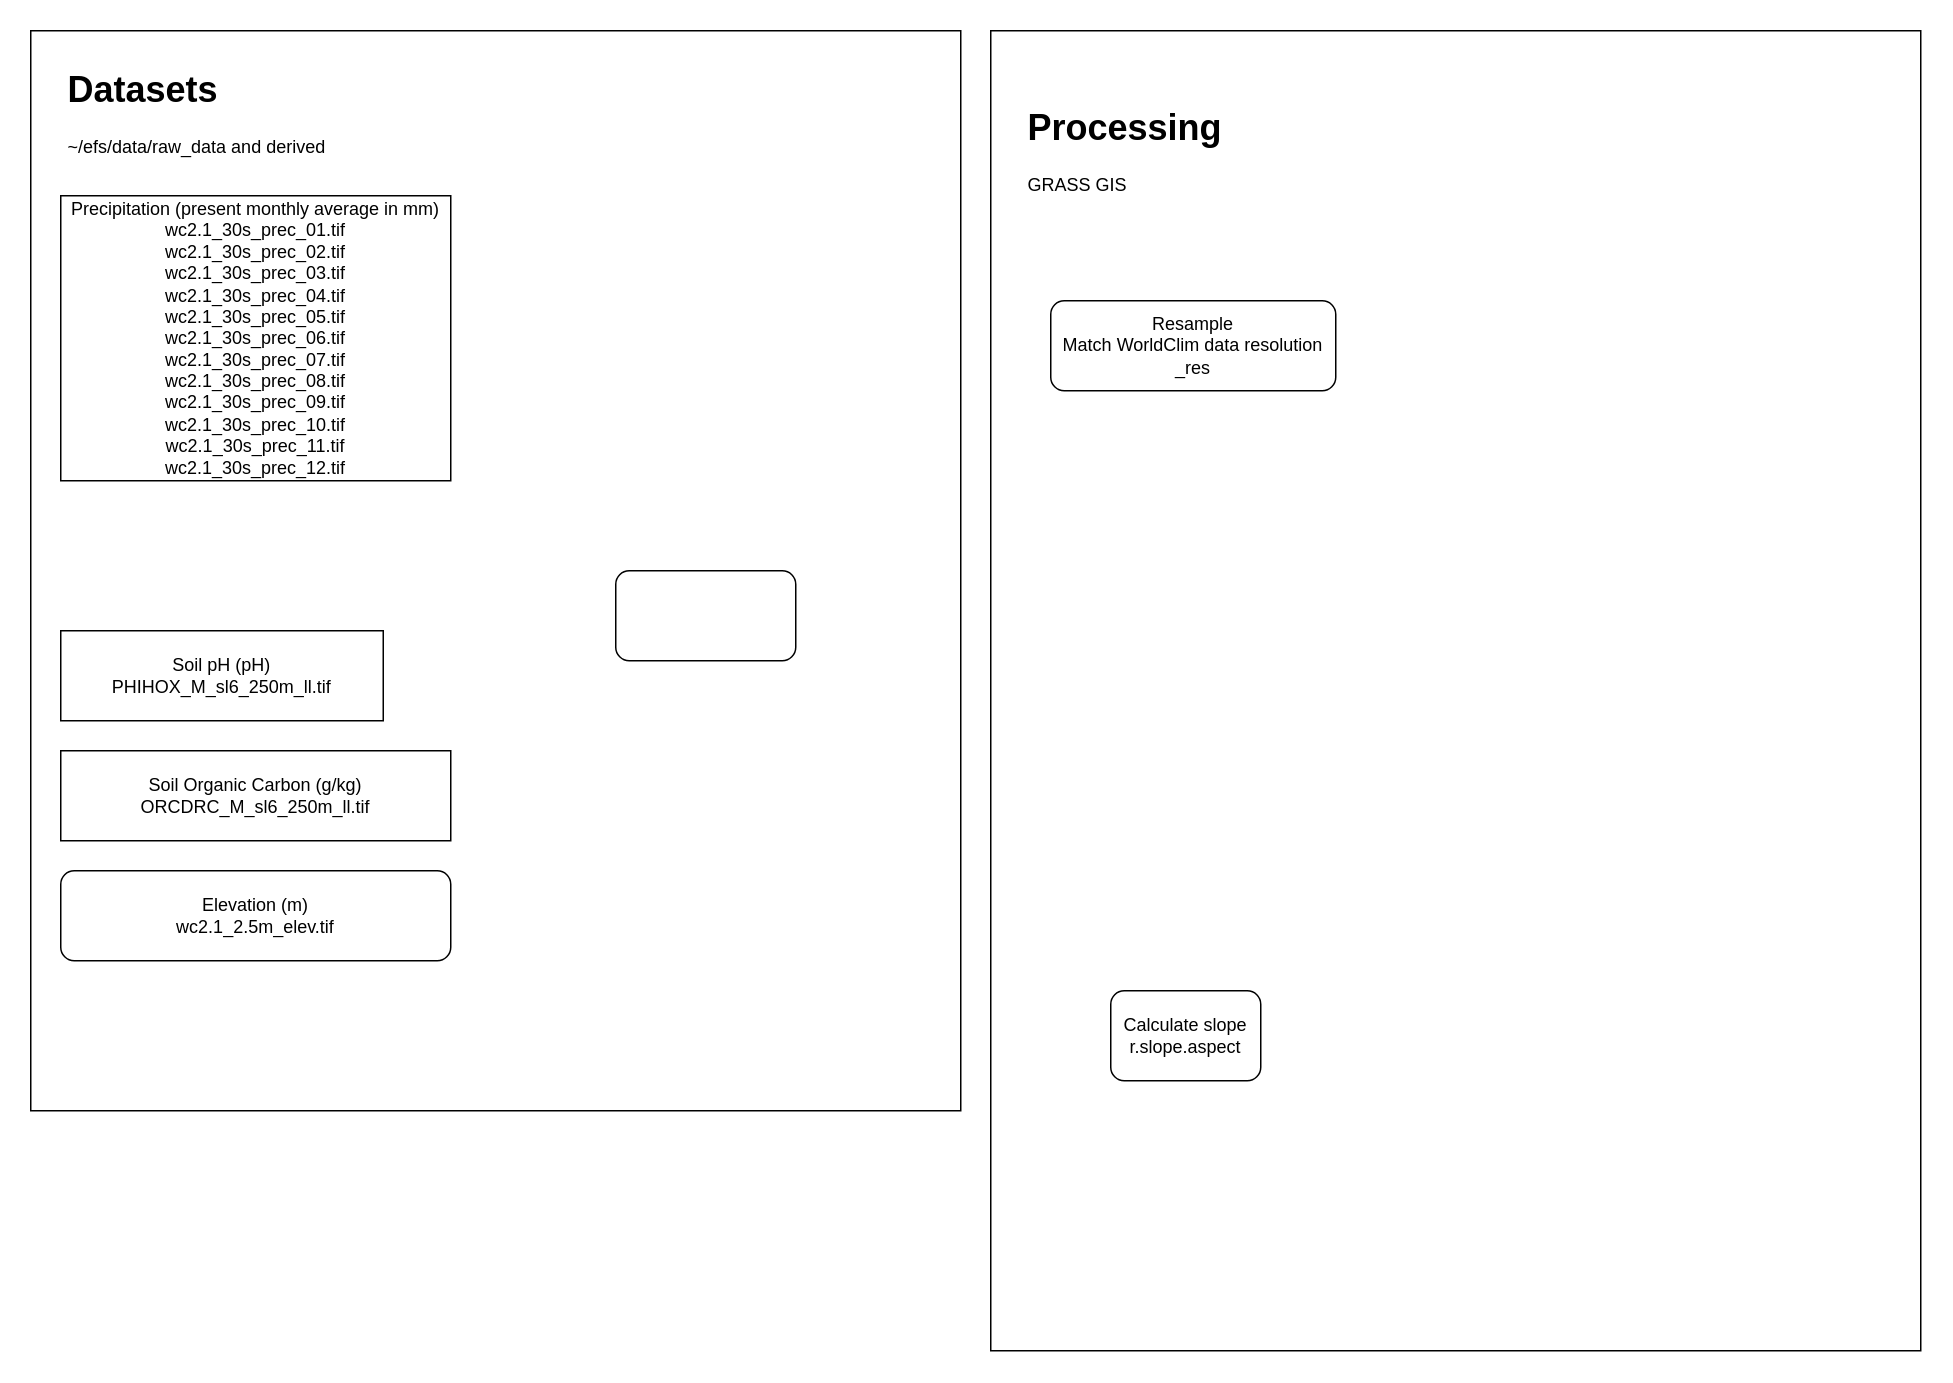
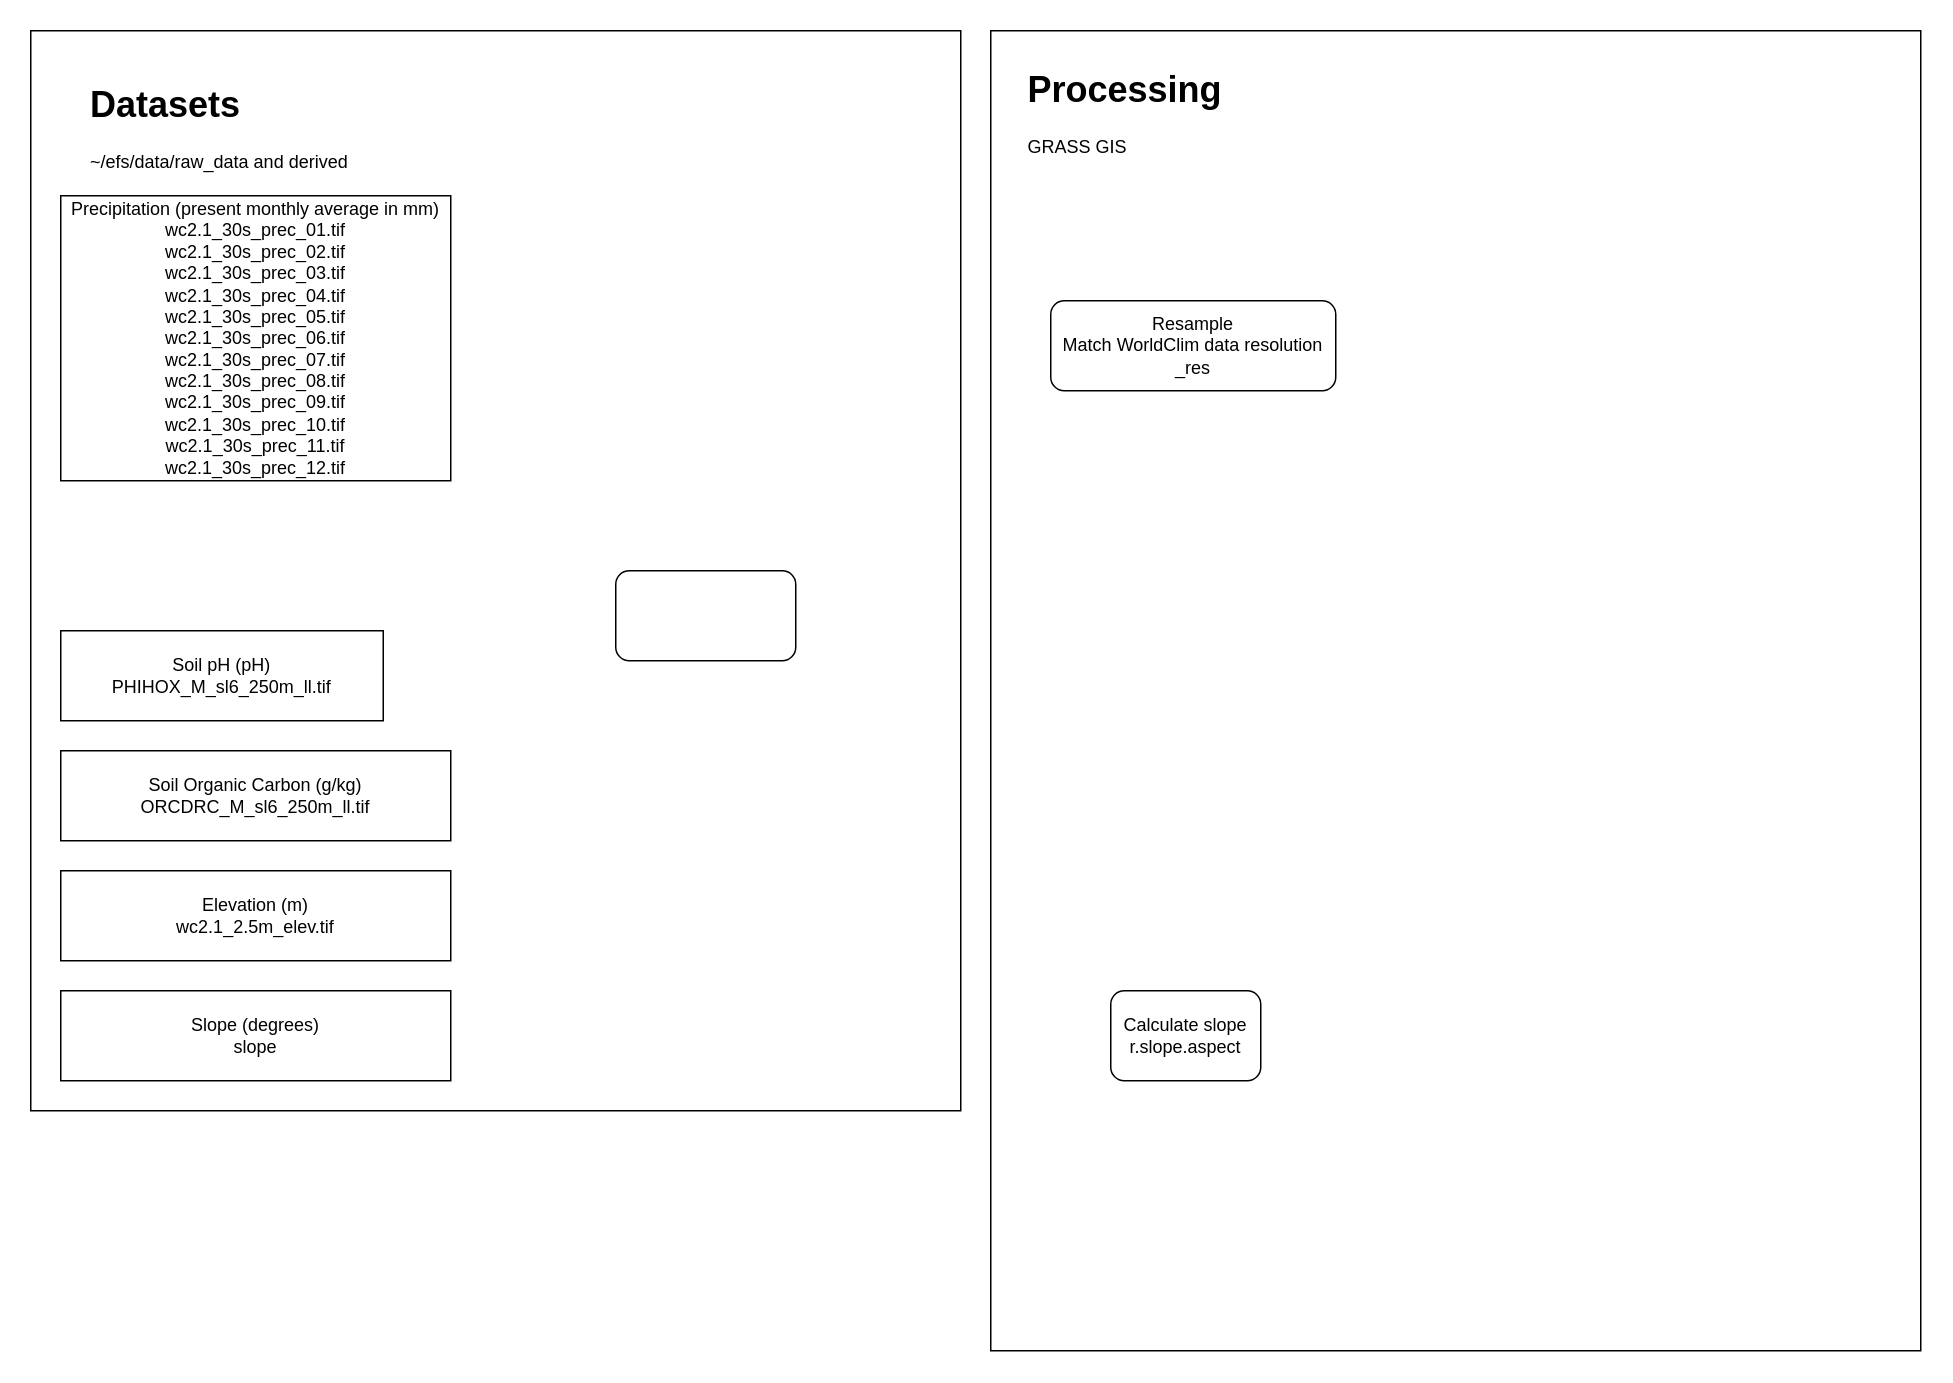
(203, 113) -> (226, 128)
(1163, 151) -> (1163, 113)
(256, 916) -> (256, 916)
none -> (256, 1036)
